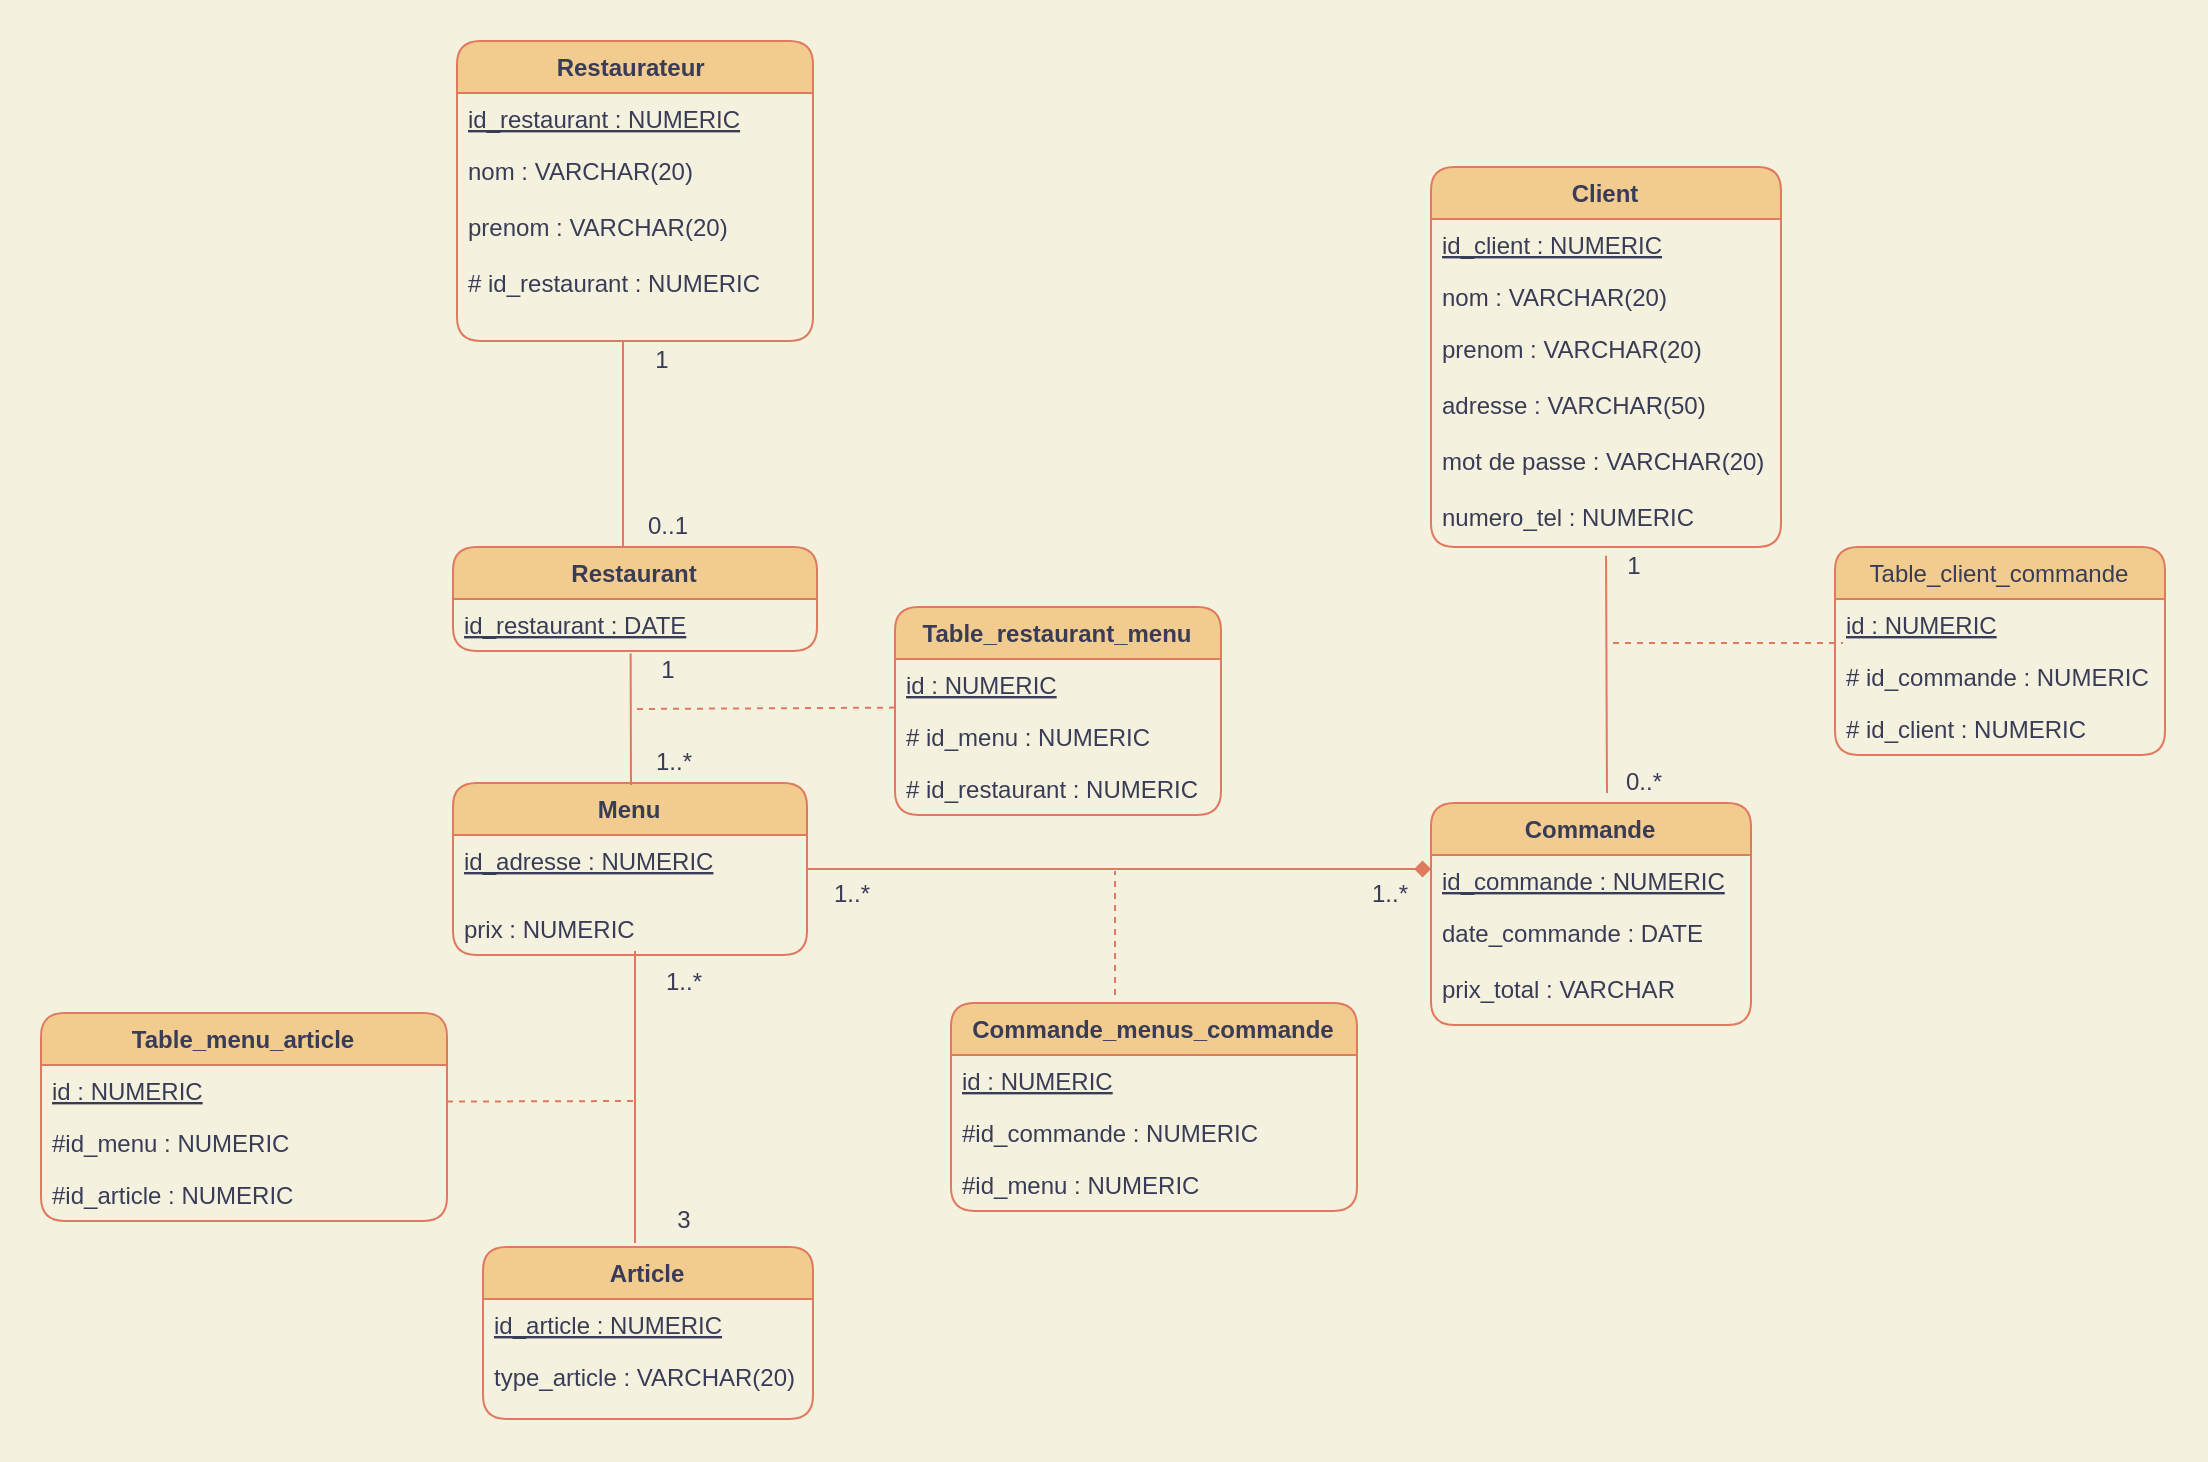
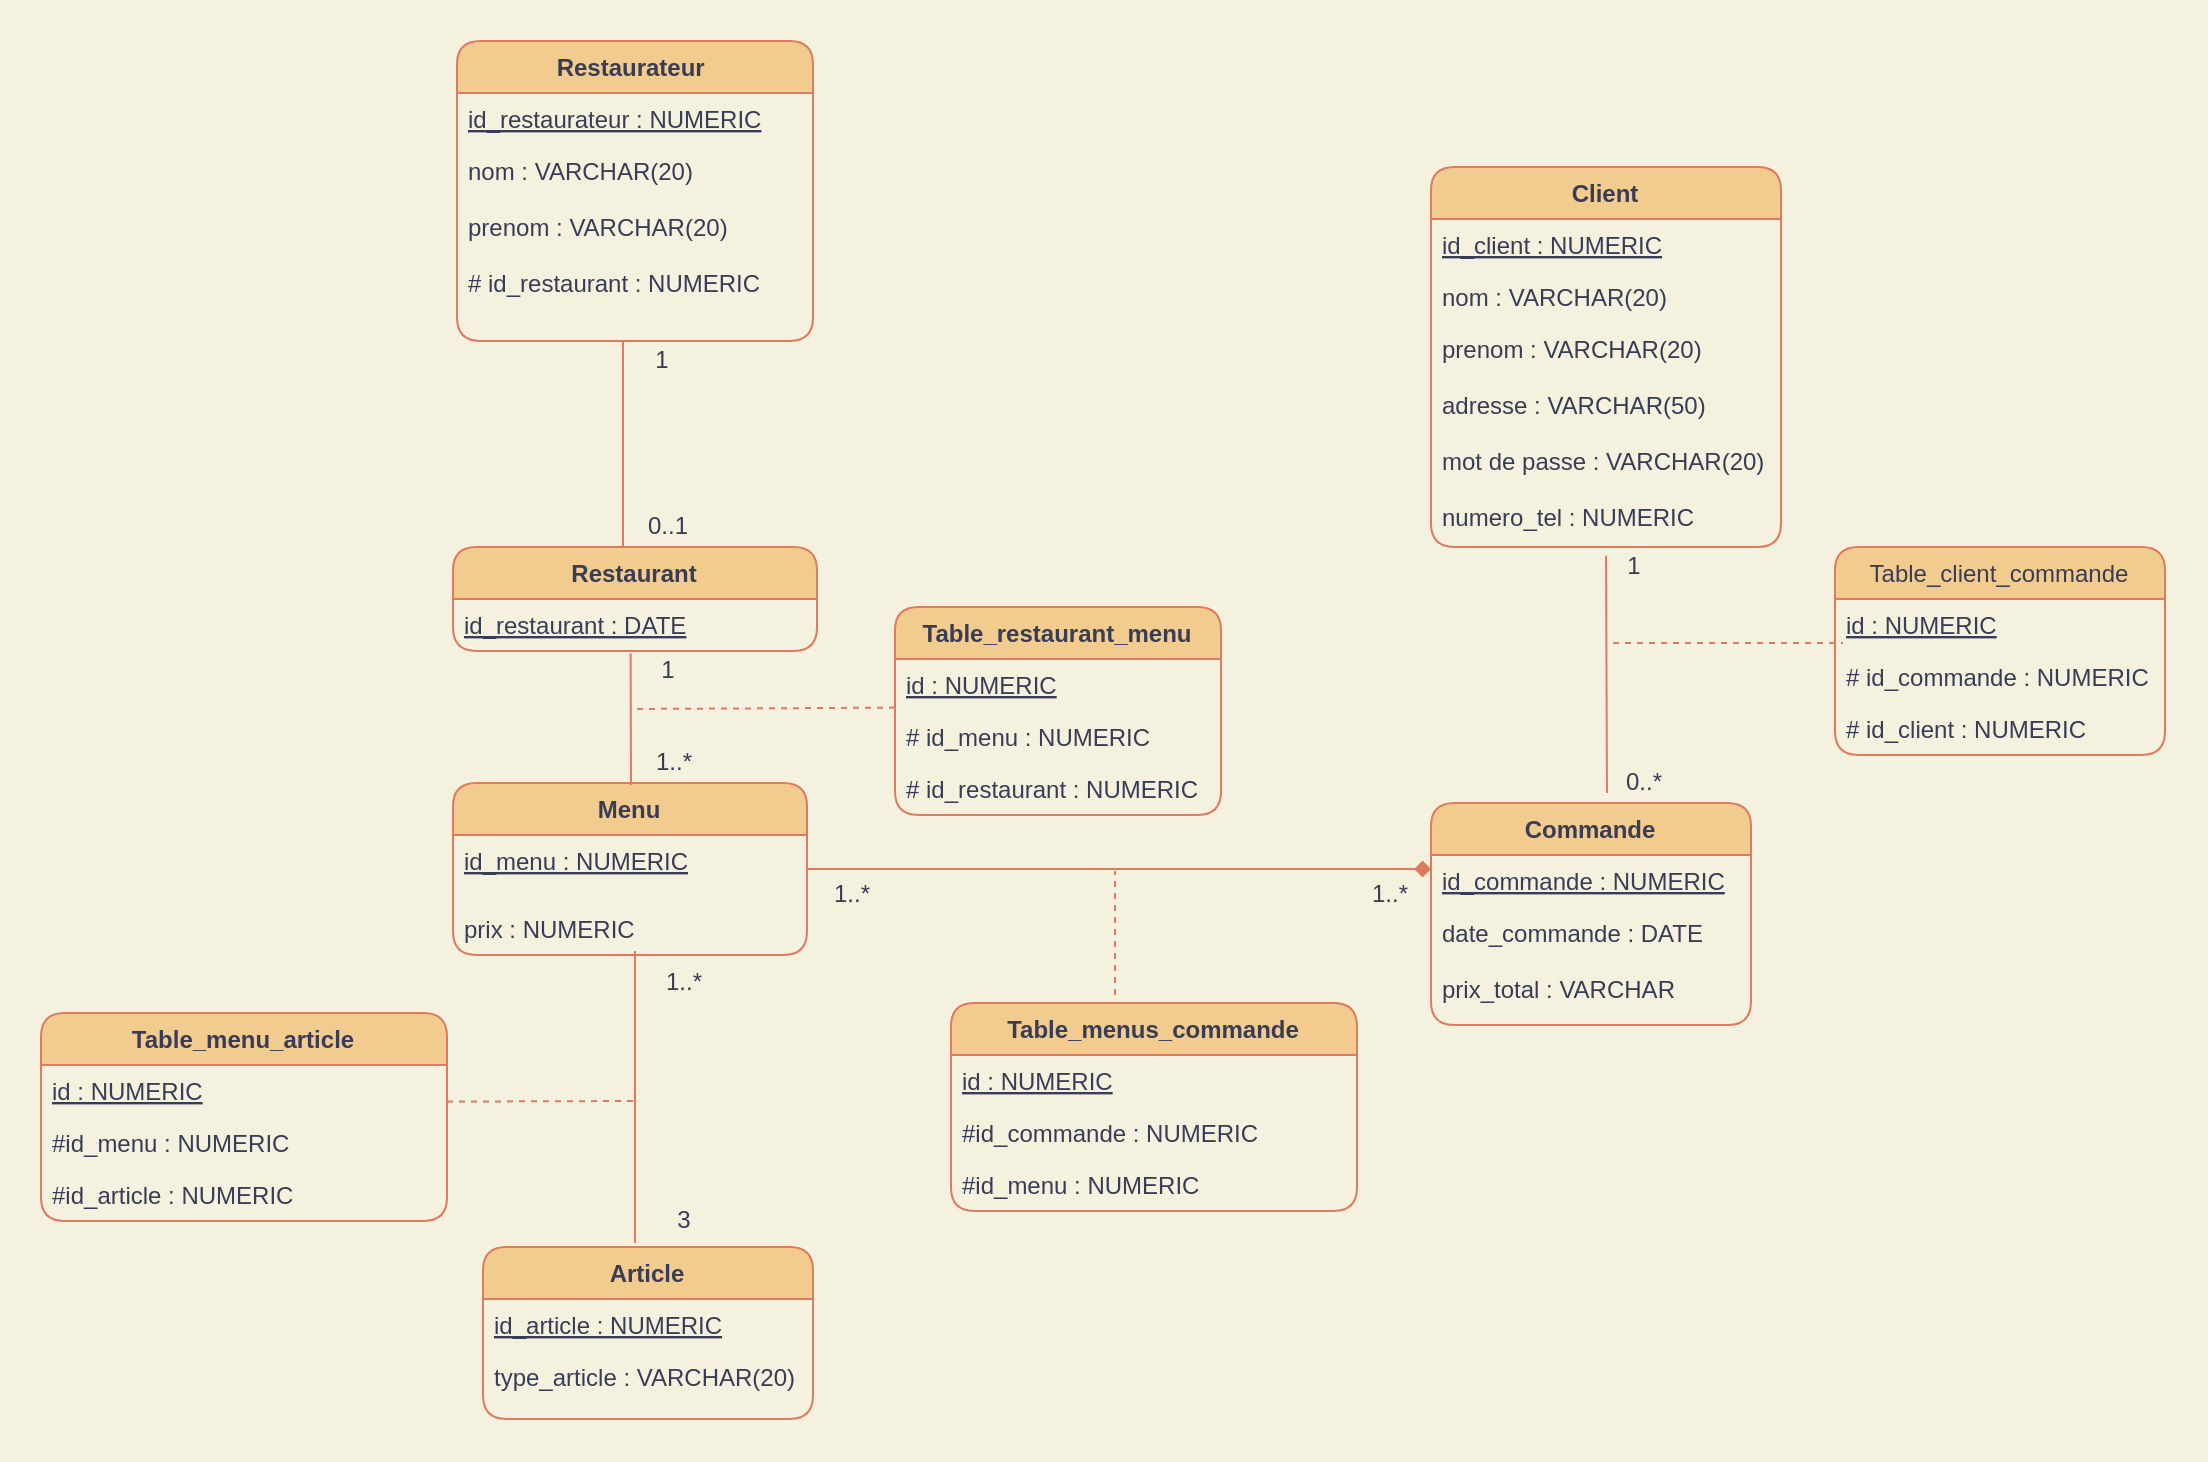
(610, 120) -> (624, 120)
(586, 862) -> (566, 862)
(1153, 1030) -> (1153, 1030)
